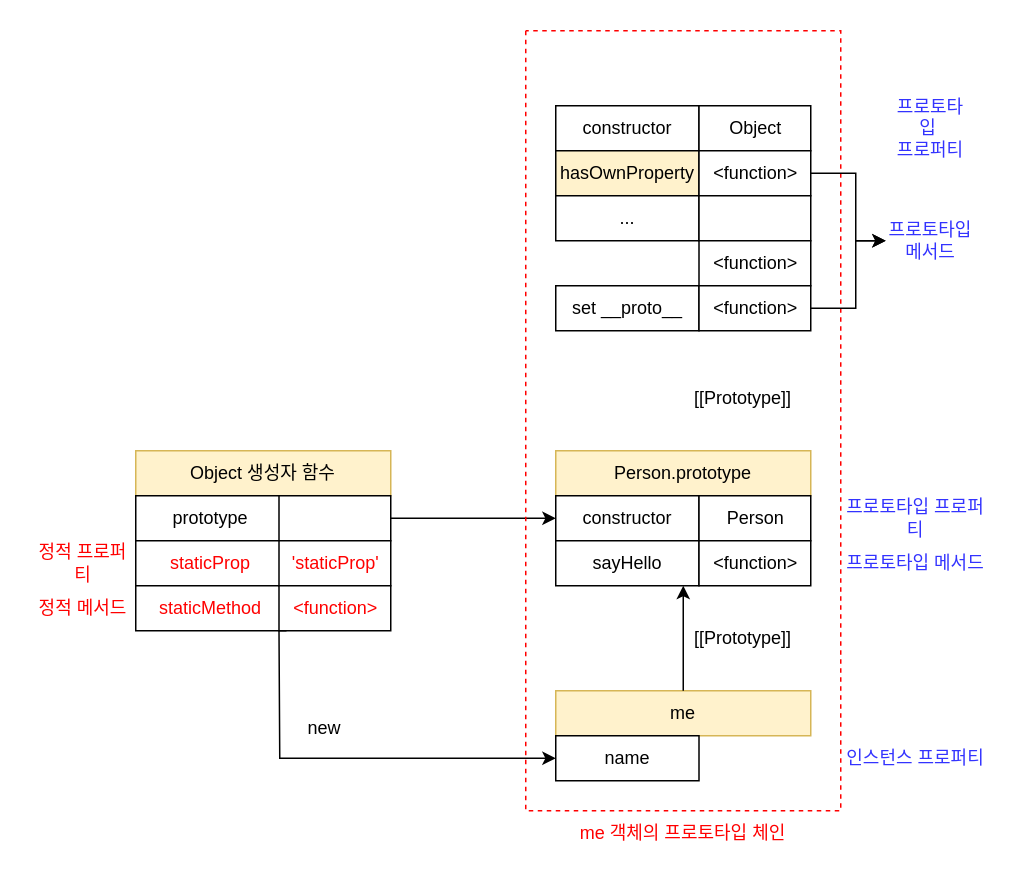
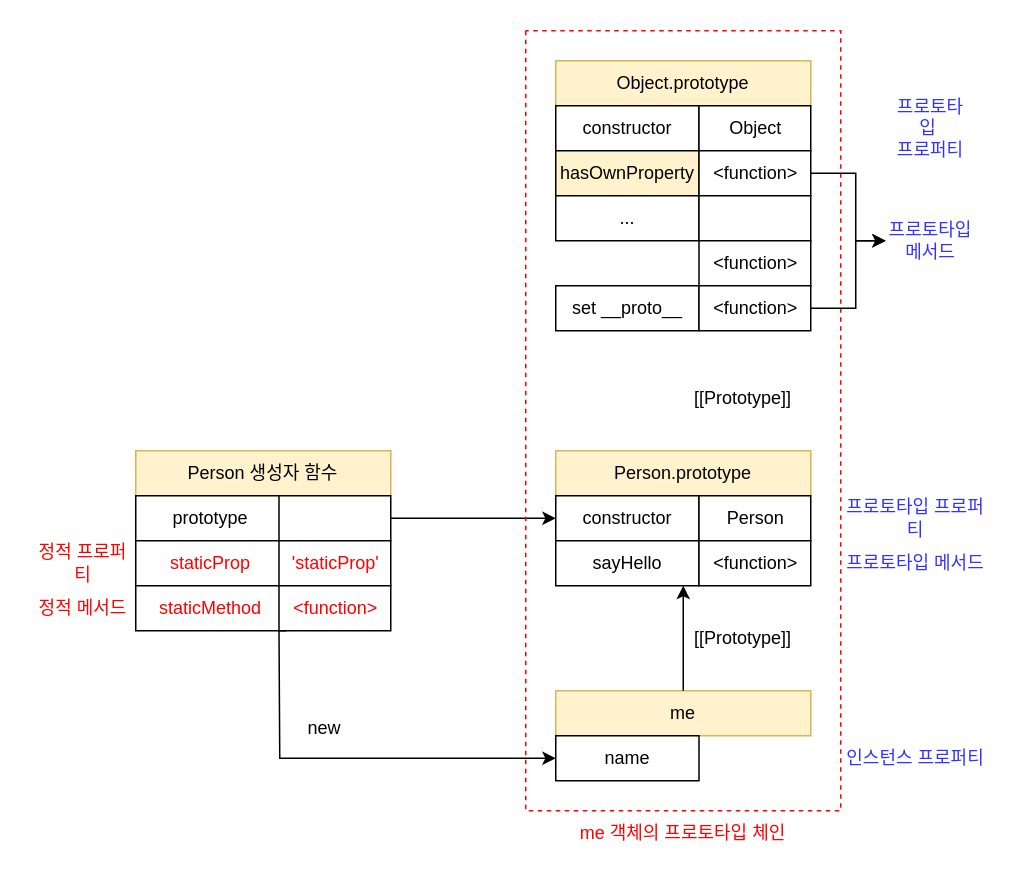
none -> (683, 83)
(263, 473) -> (263, 473)
